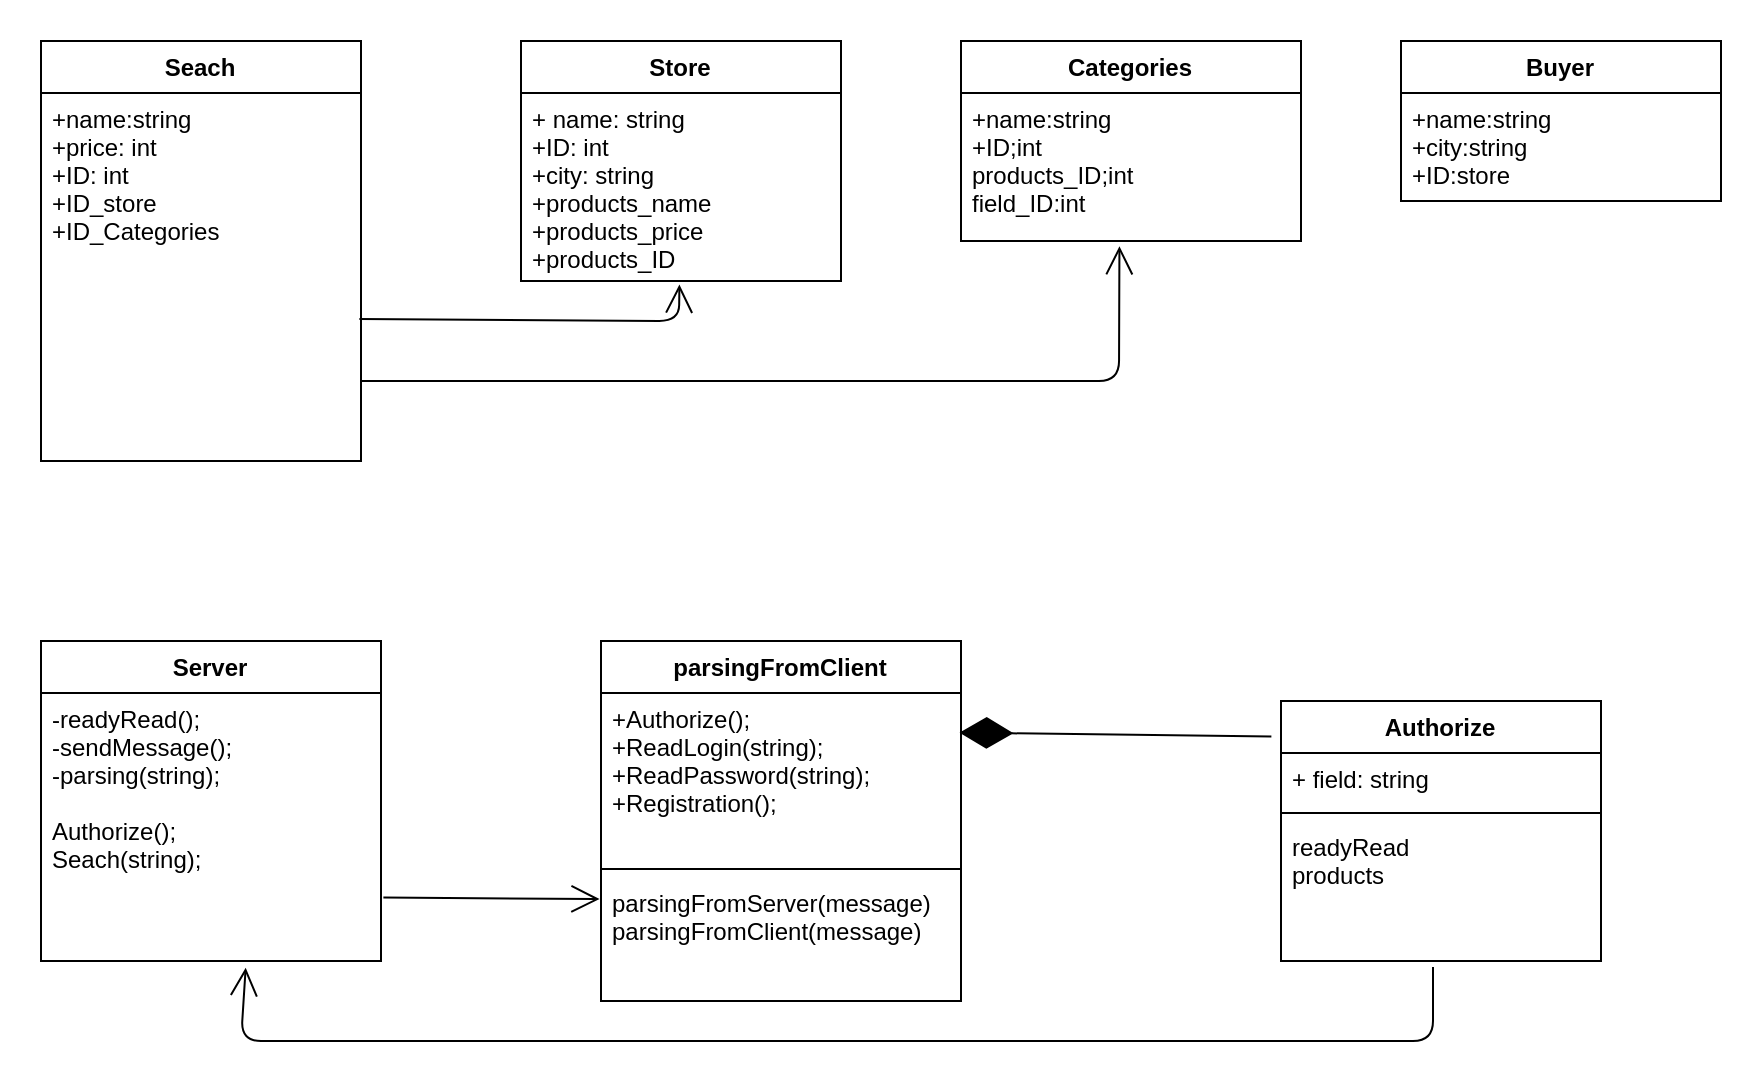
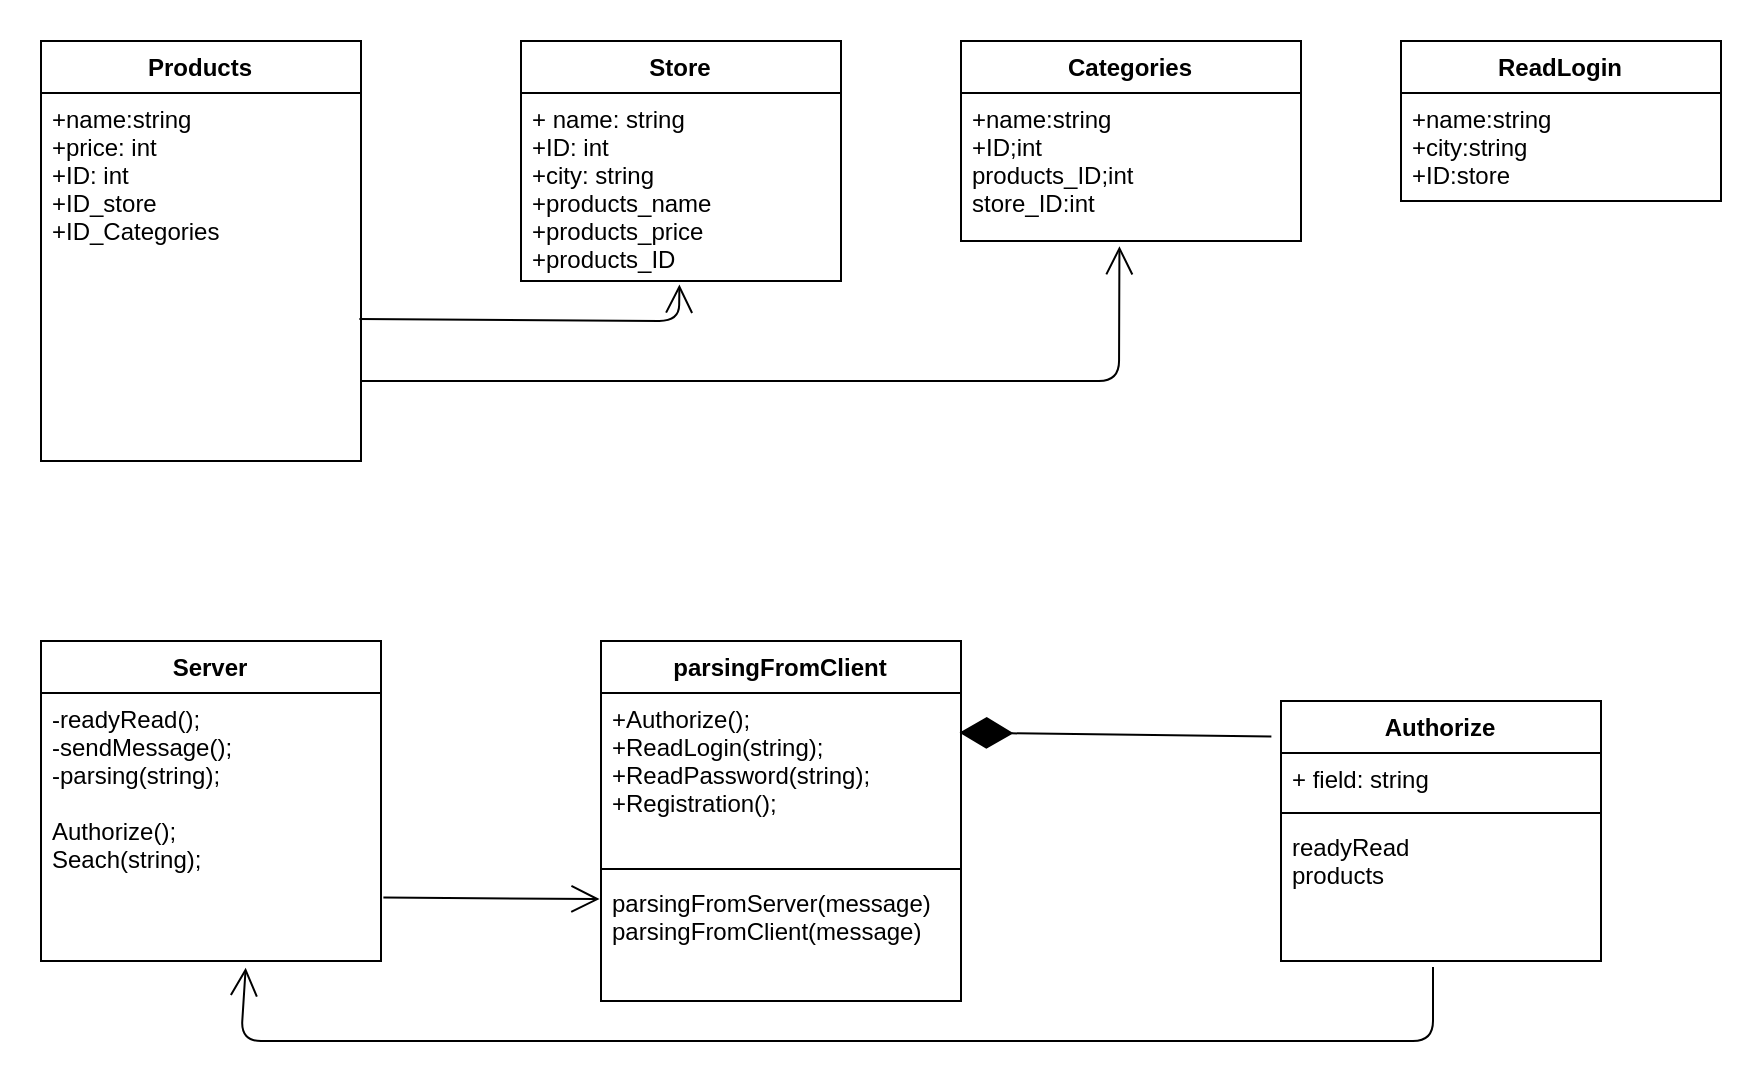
(200, 68) -> (200, 68)
(1560, 68) -> (1560, 68)
(1046, 120) -> (1046, 120)
